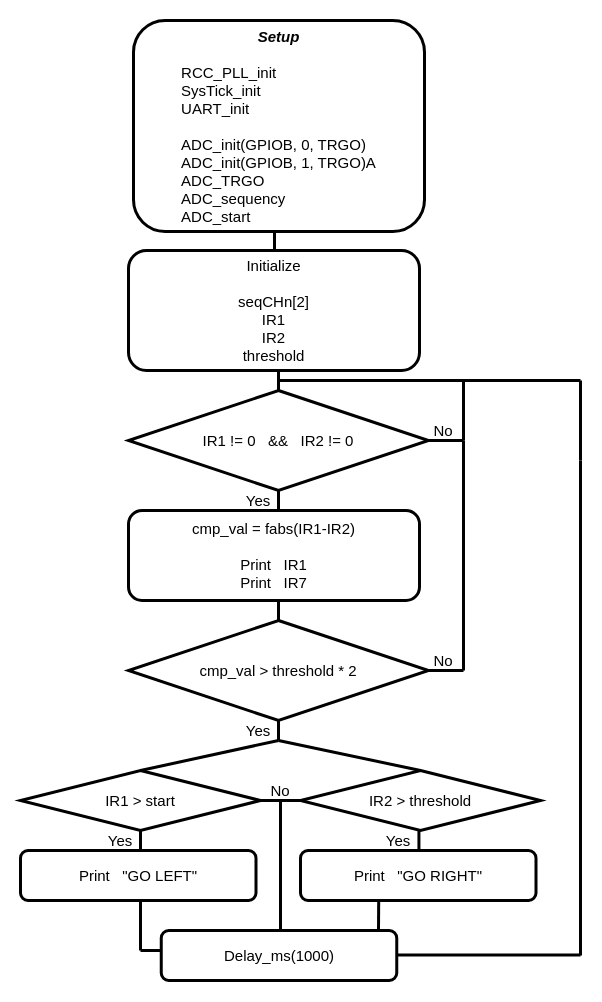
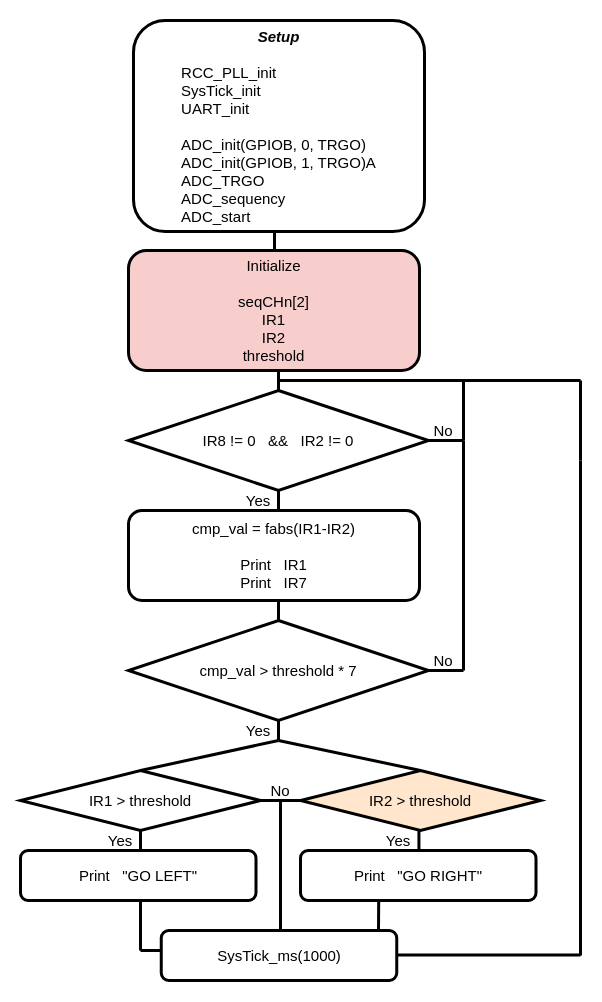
(274, 311) -> (274, 311)
(279, 441) -> (279, 441)
(279, 671) -> (279, 671)
(141, 801) -> (141, 801)
(421, 801) -> (421, 801)
(280, 956) -> (280, 956)
